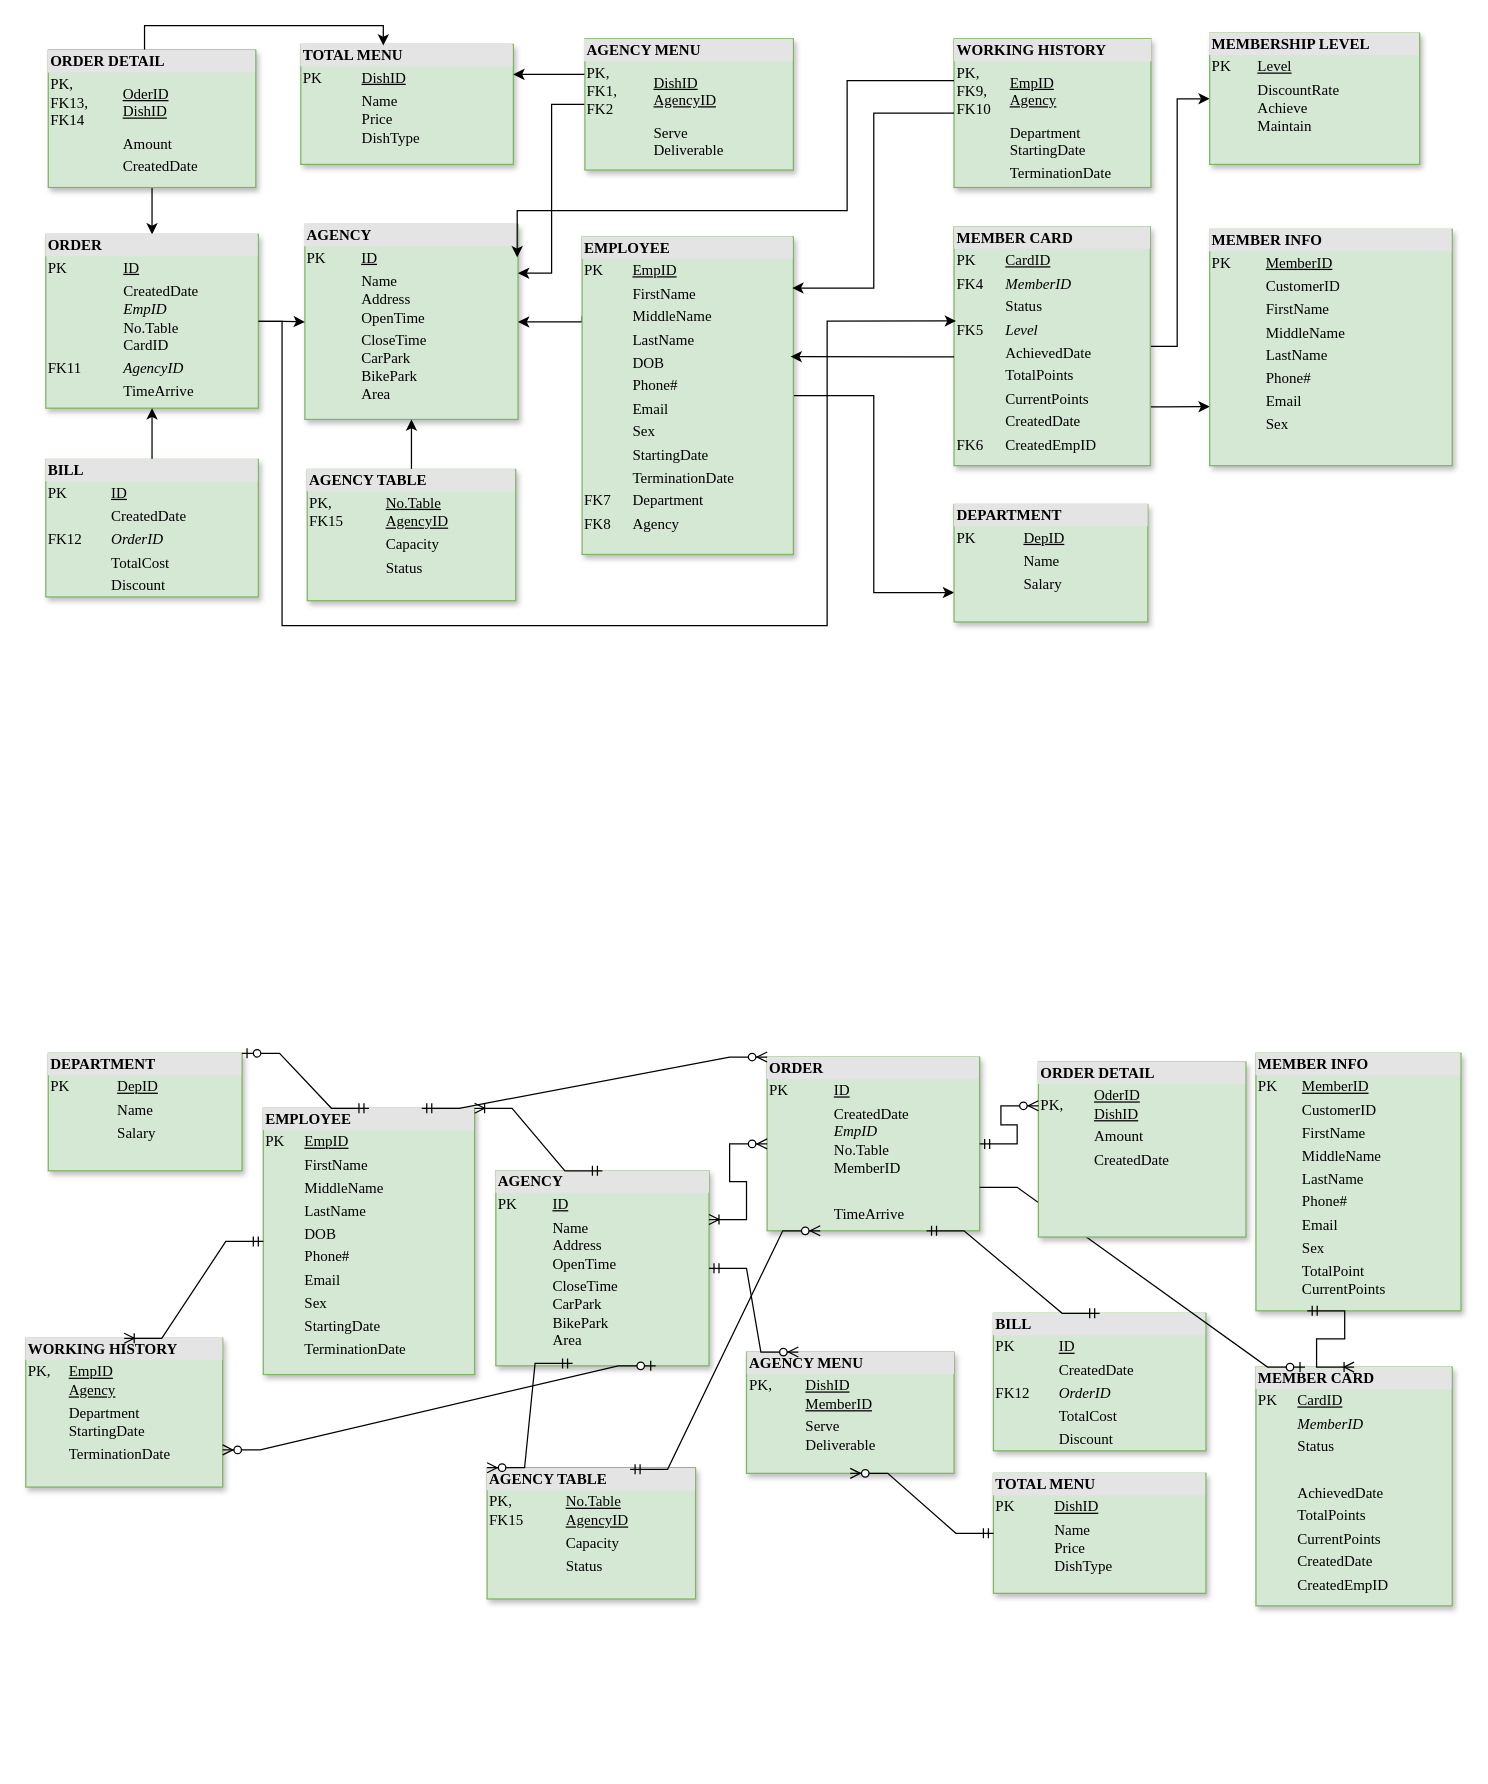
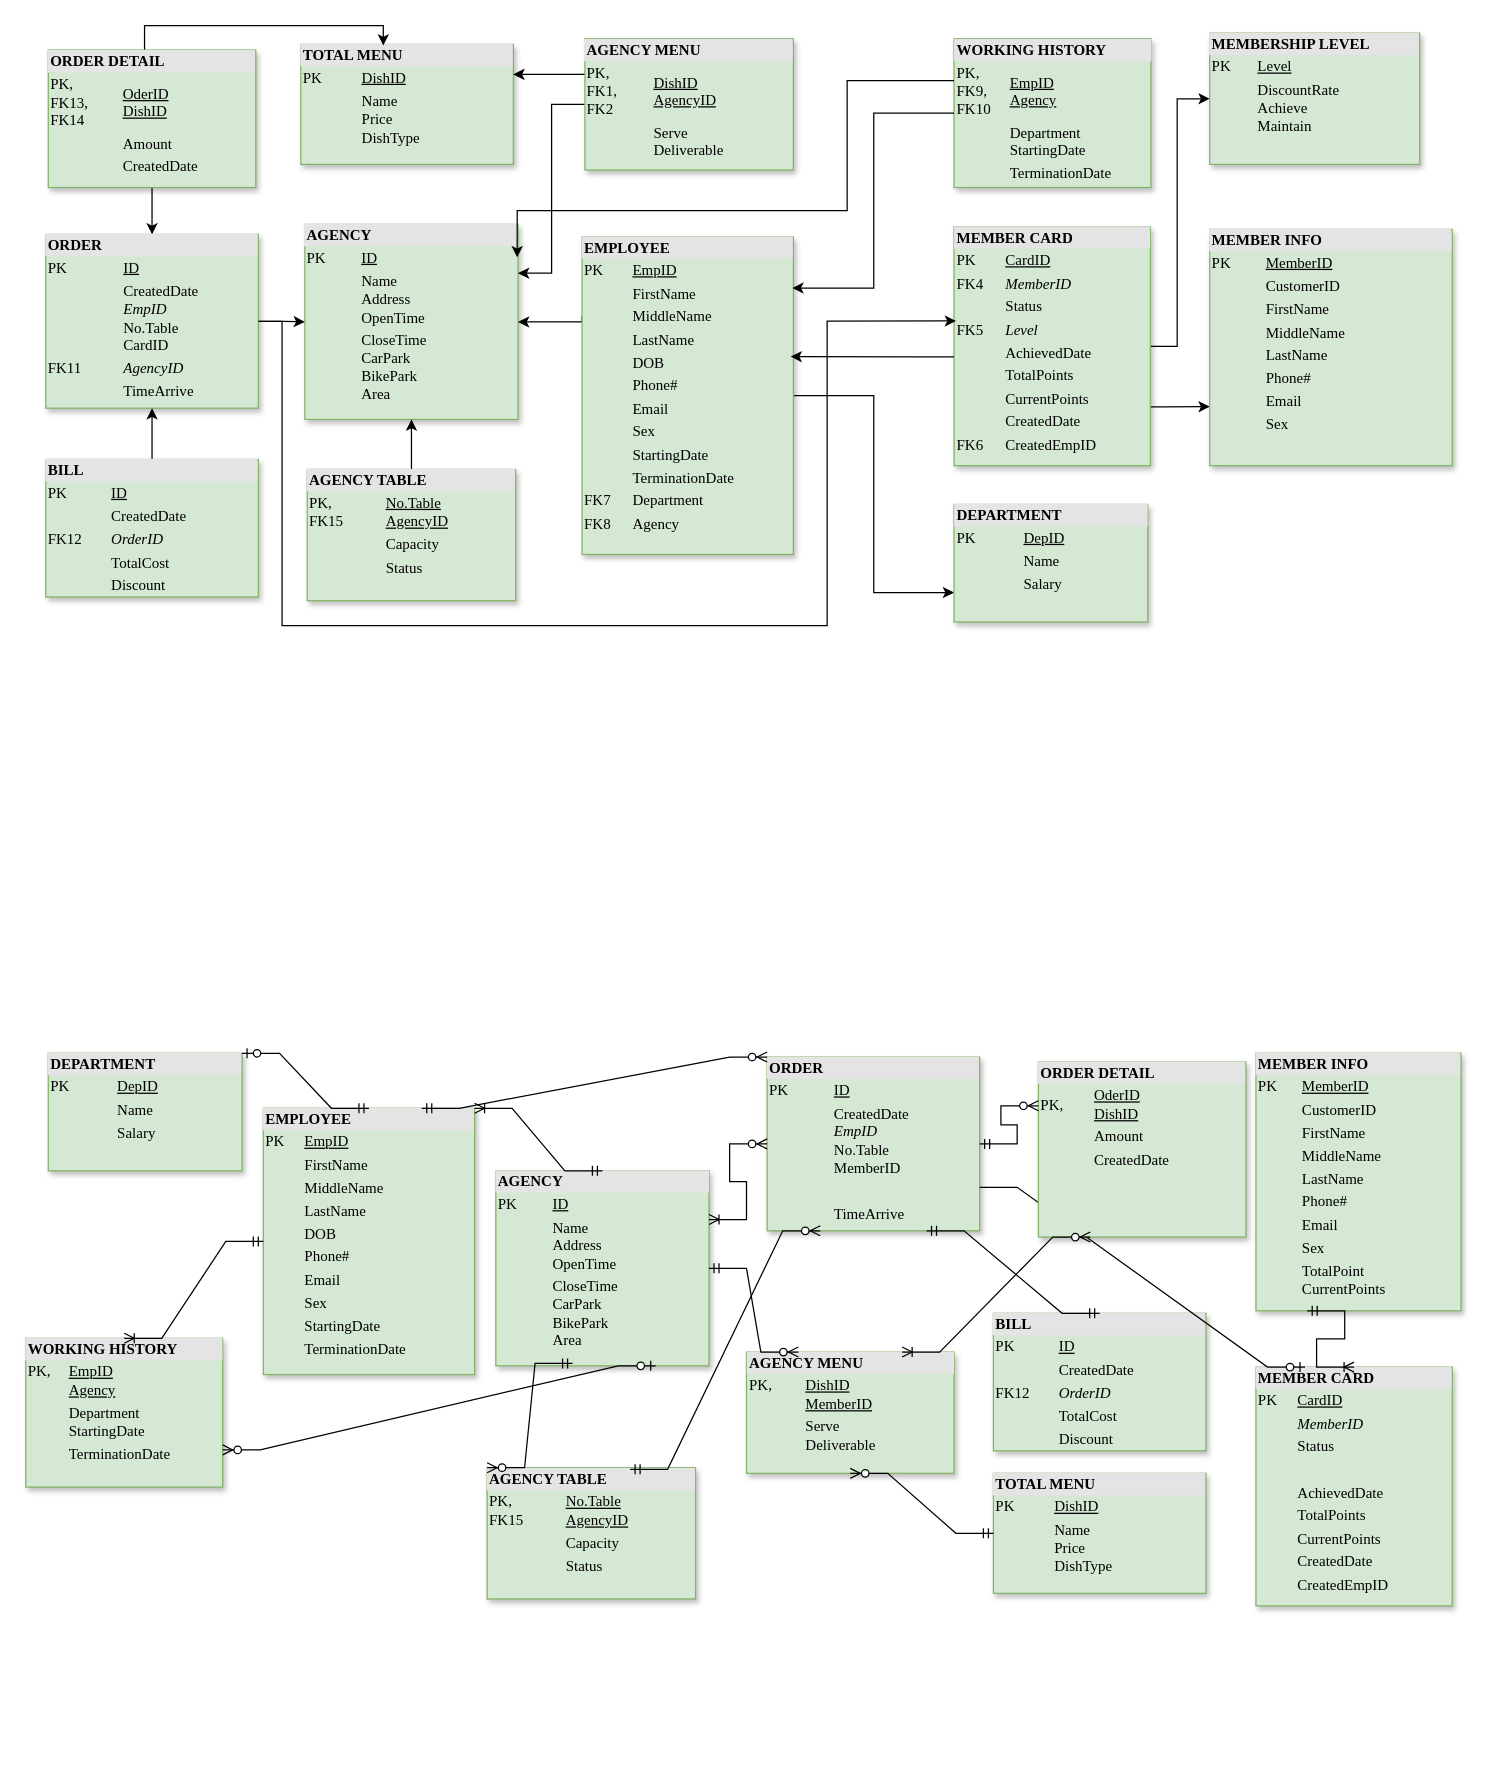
none -> (993, 1298)
